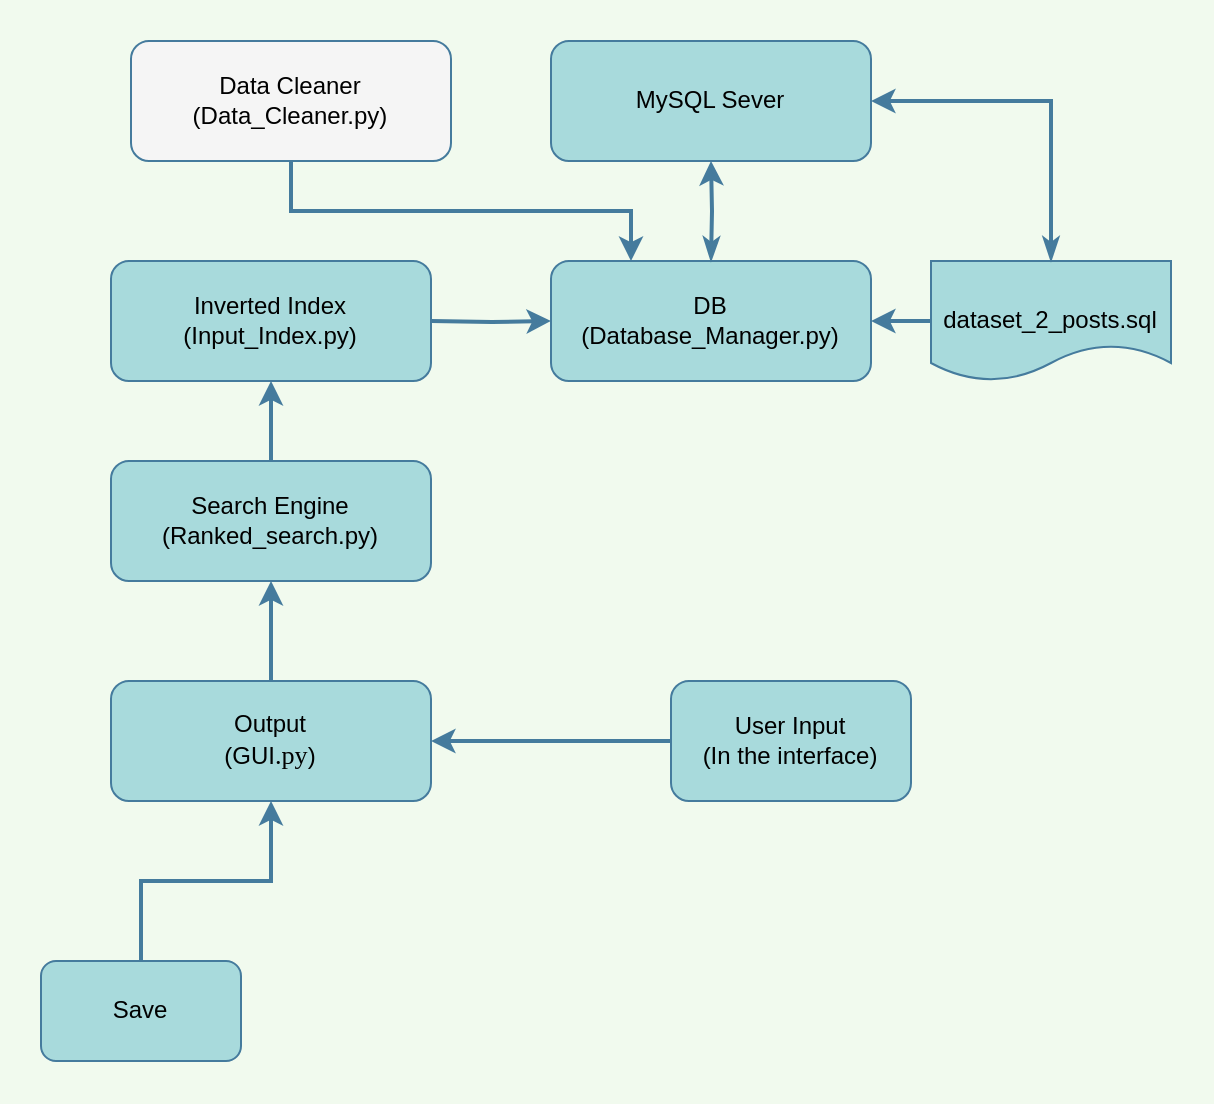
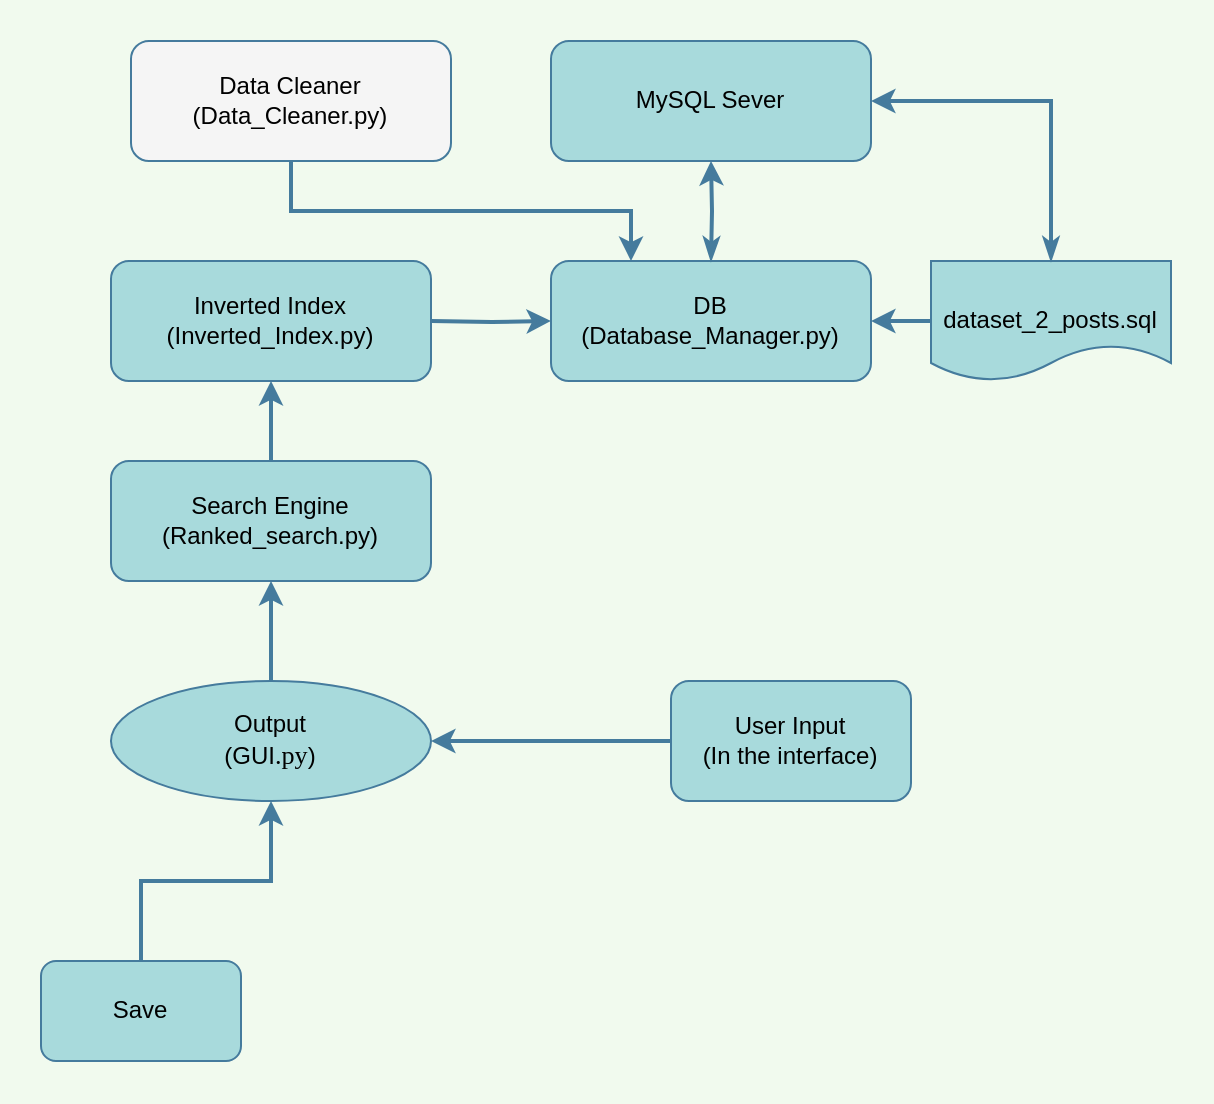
(271, 321) -> (271, 321)
(271, 741) -> (271, 741)
